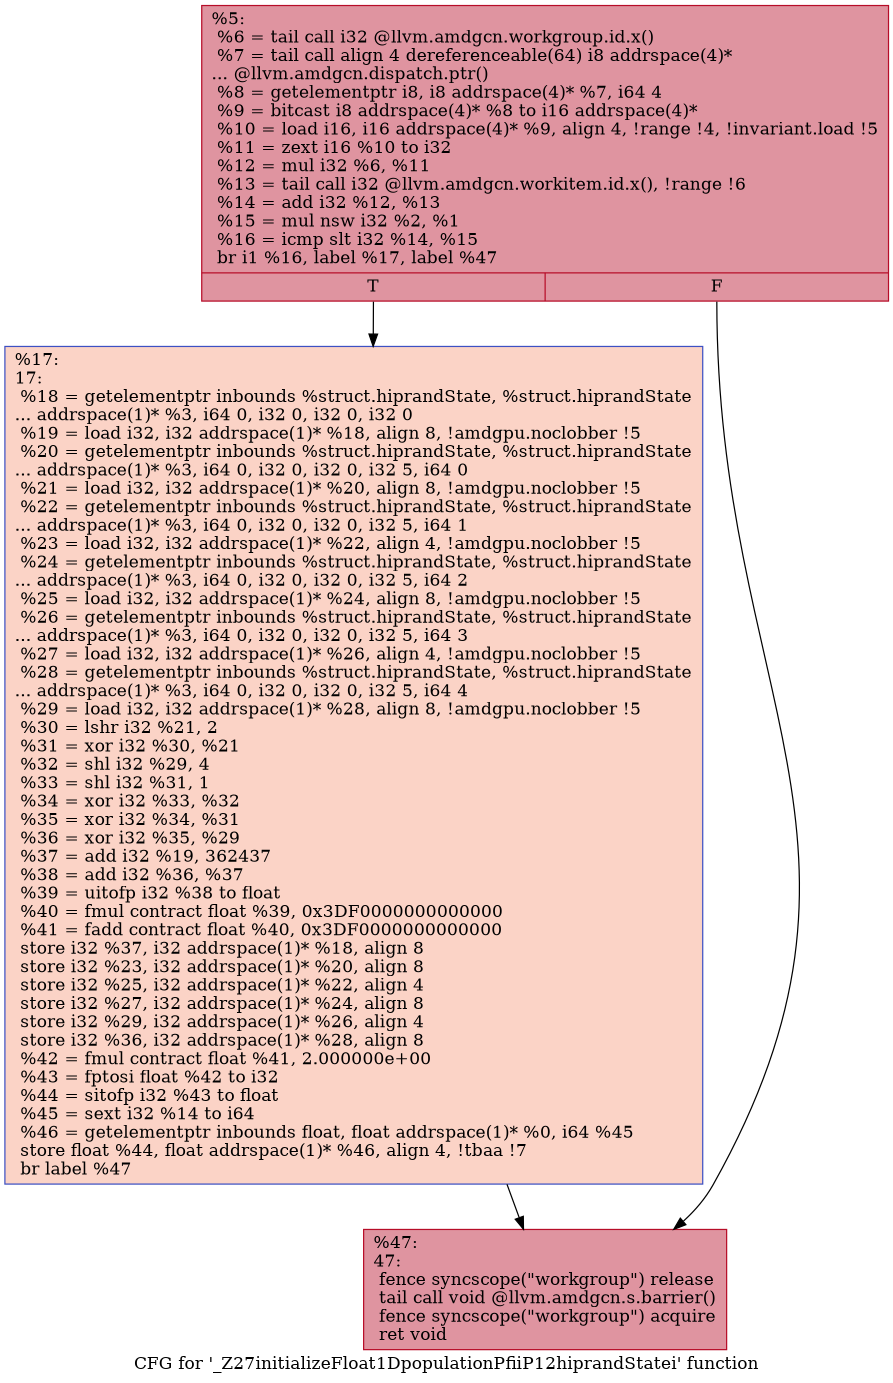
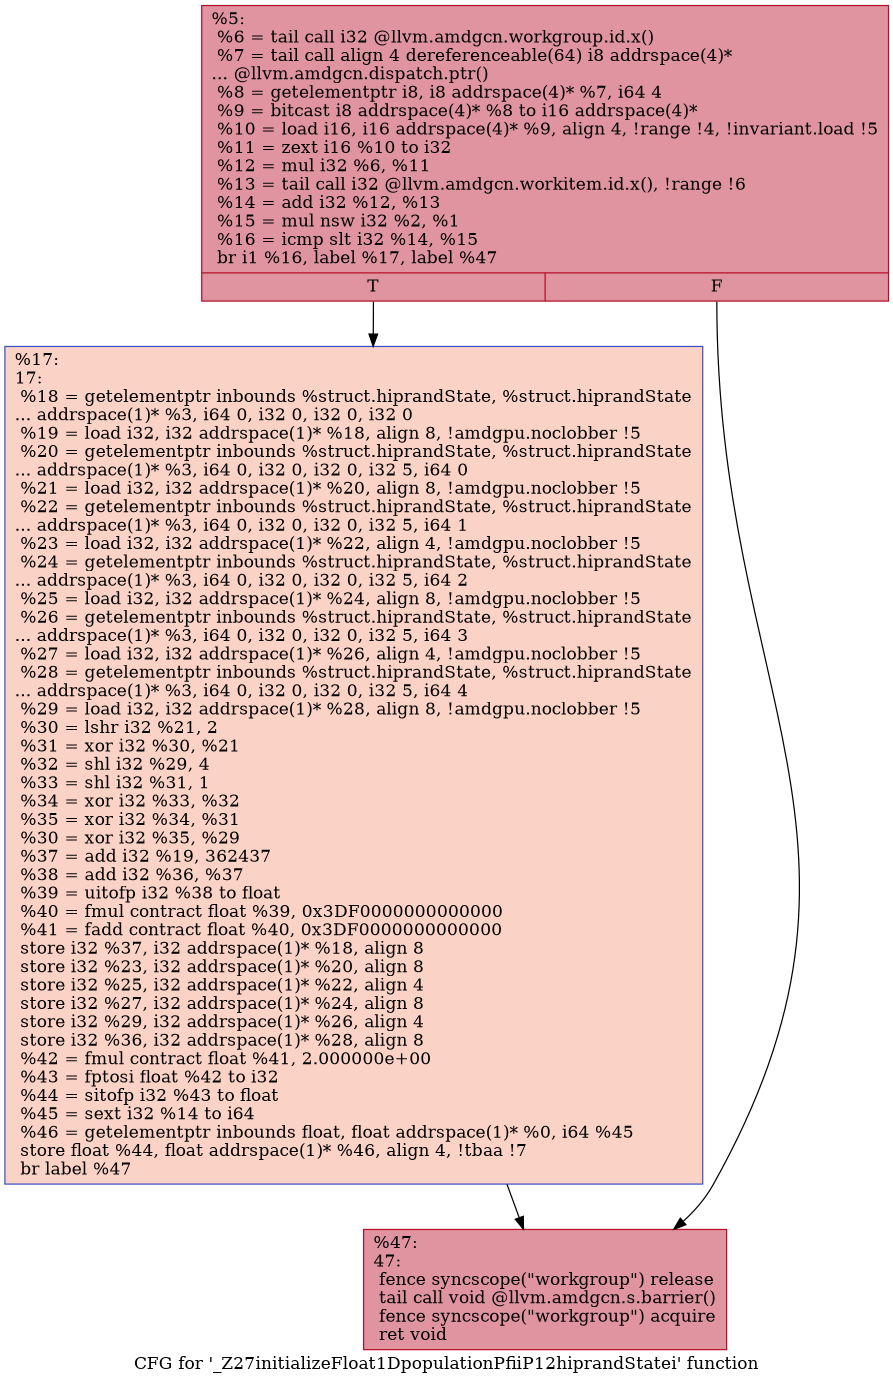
(128, 838) -> (128, 838)
